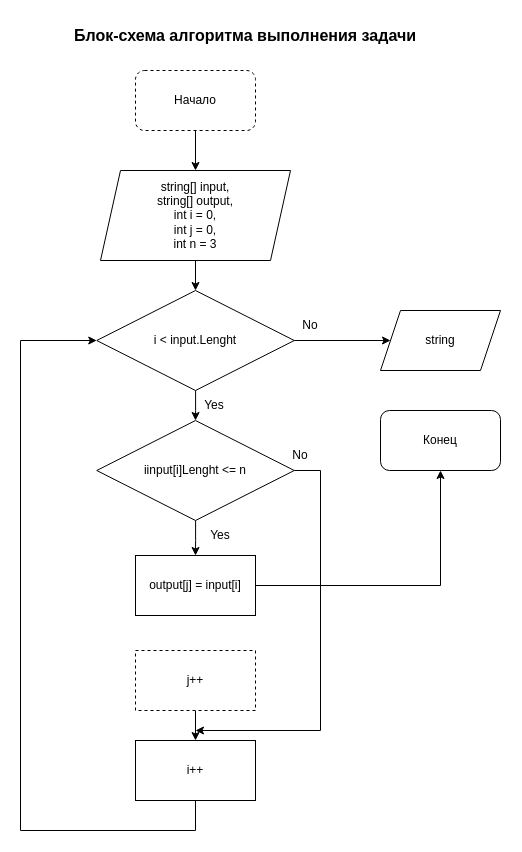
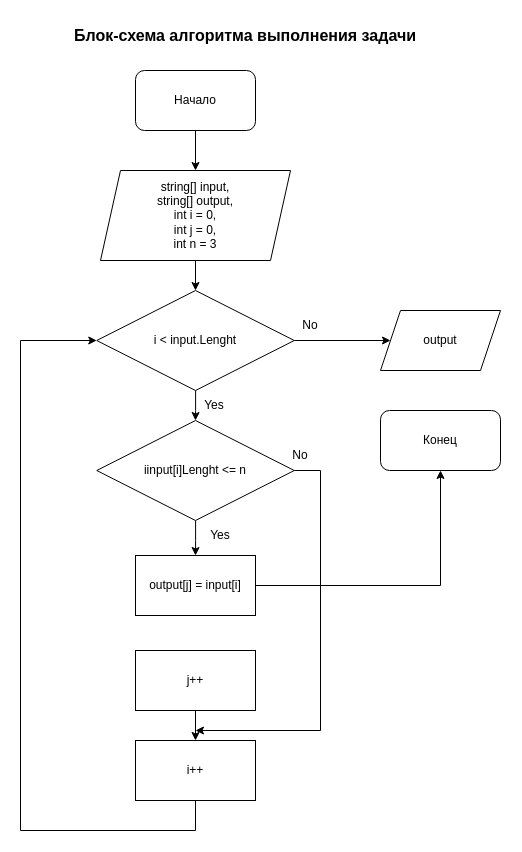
(196, 101) -> (196, 101)
(441, 341) -> (441, 341)
(196, 681) -> (196, 681)
